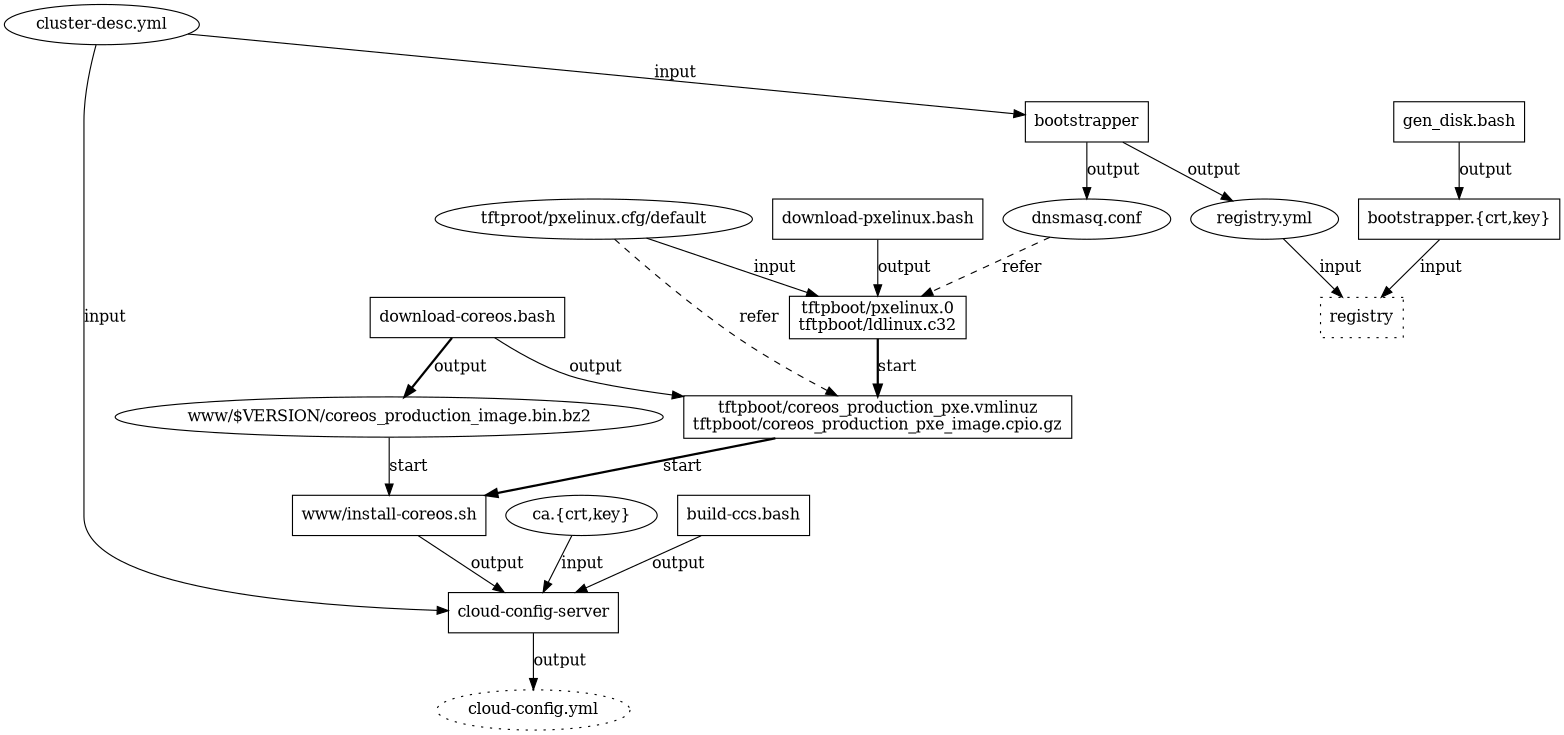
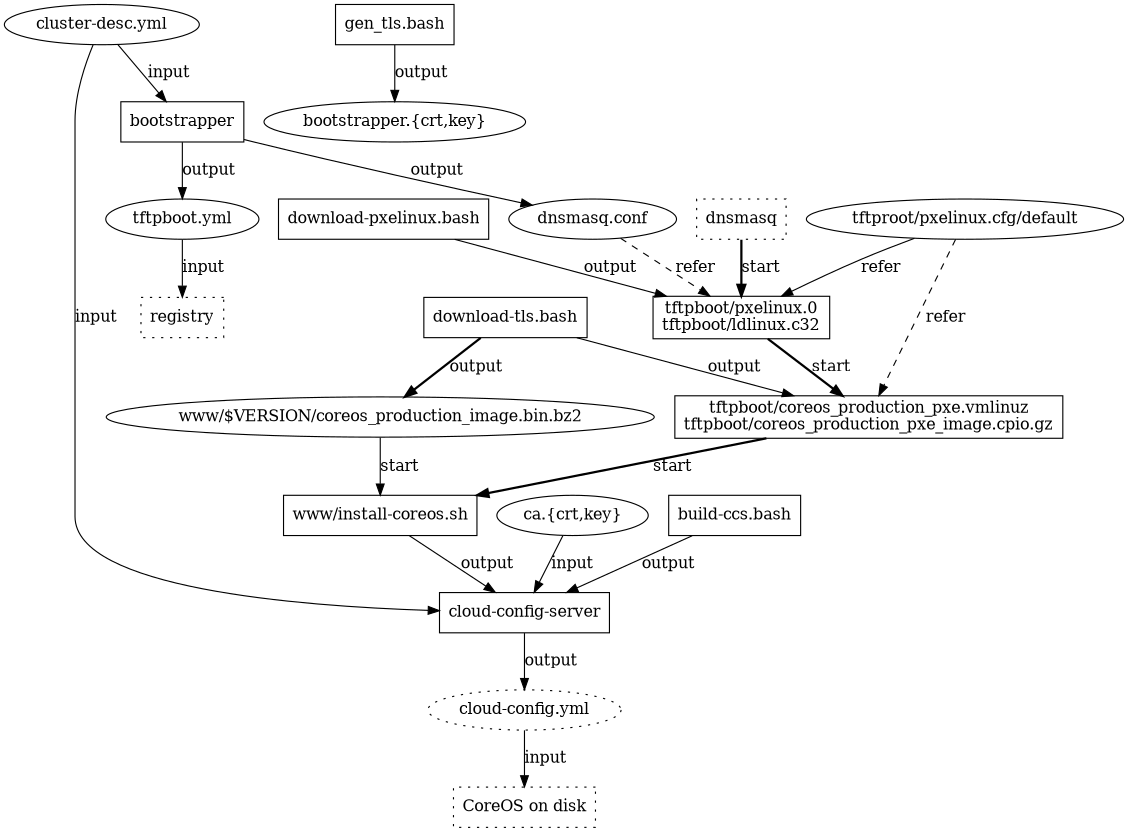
(1459, 122) -> (395, 25)
none -> (741, 219)
(1265, 219) -> (182, 219)
(1459, 219) -> (395, 122)
(1414, 265) -> none
(775, 268) -> (881, 268)
(467, 318) -> (505, 318)
none -> (524, 807)
